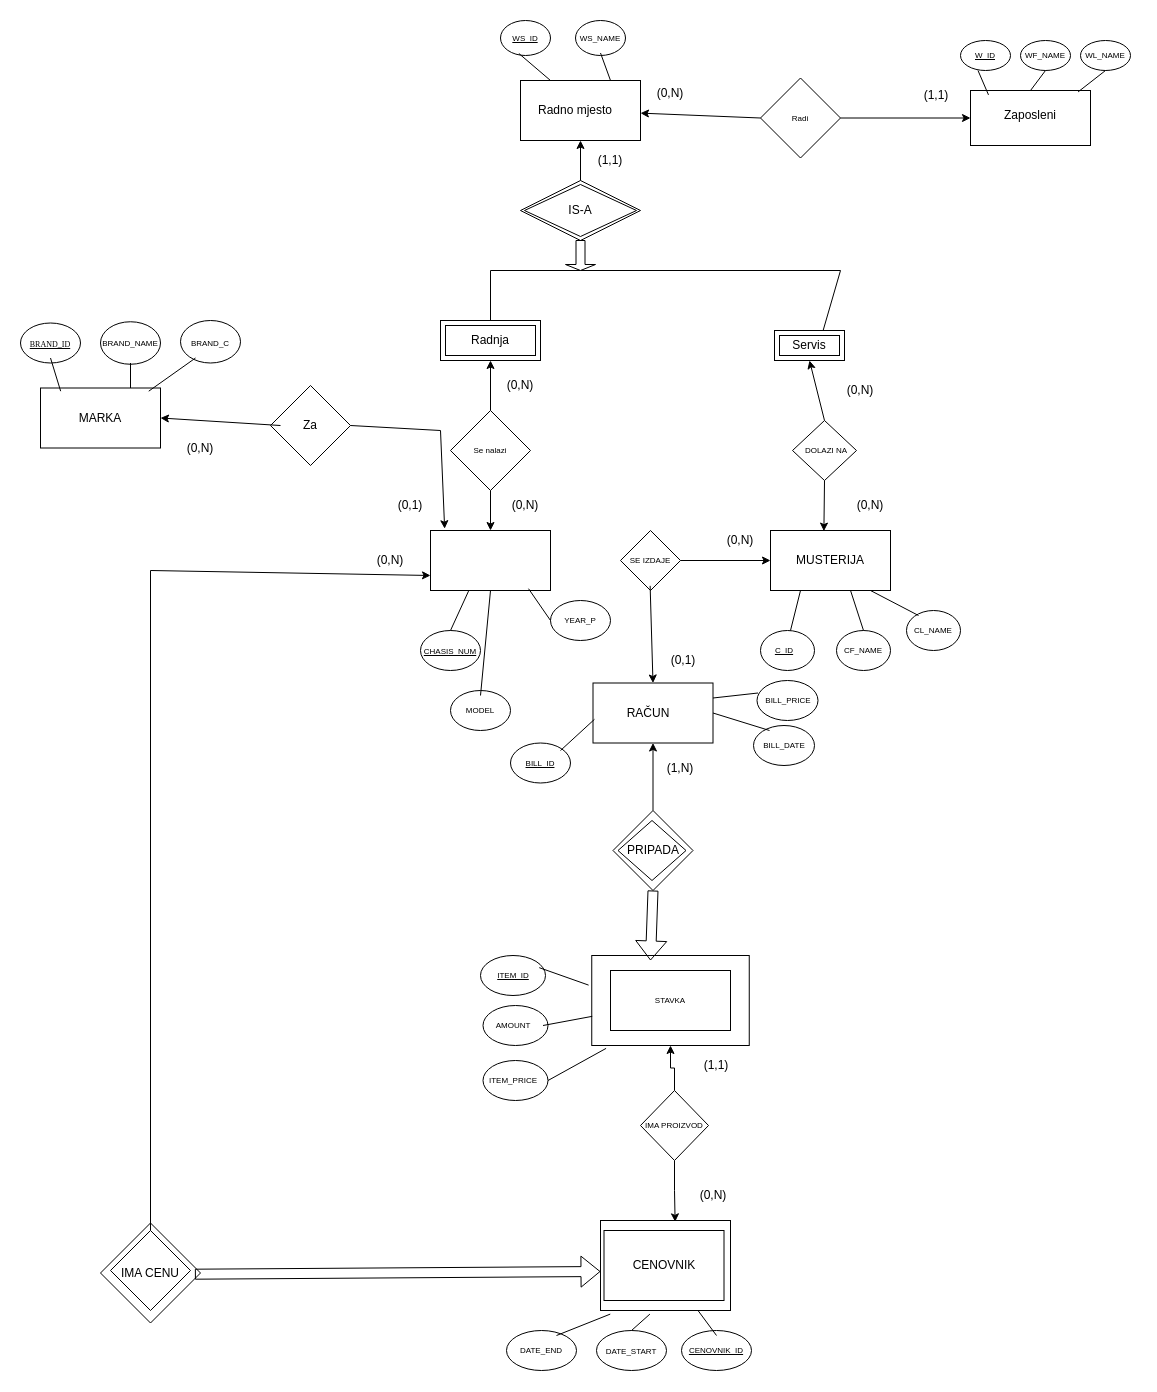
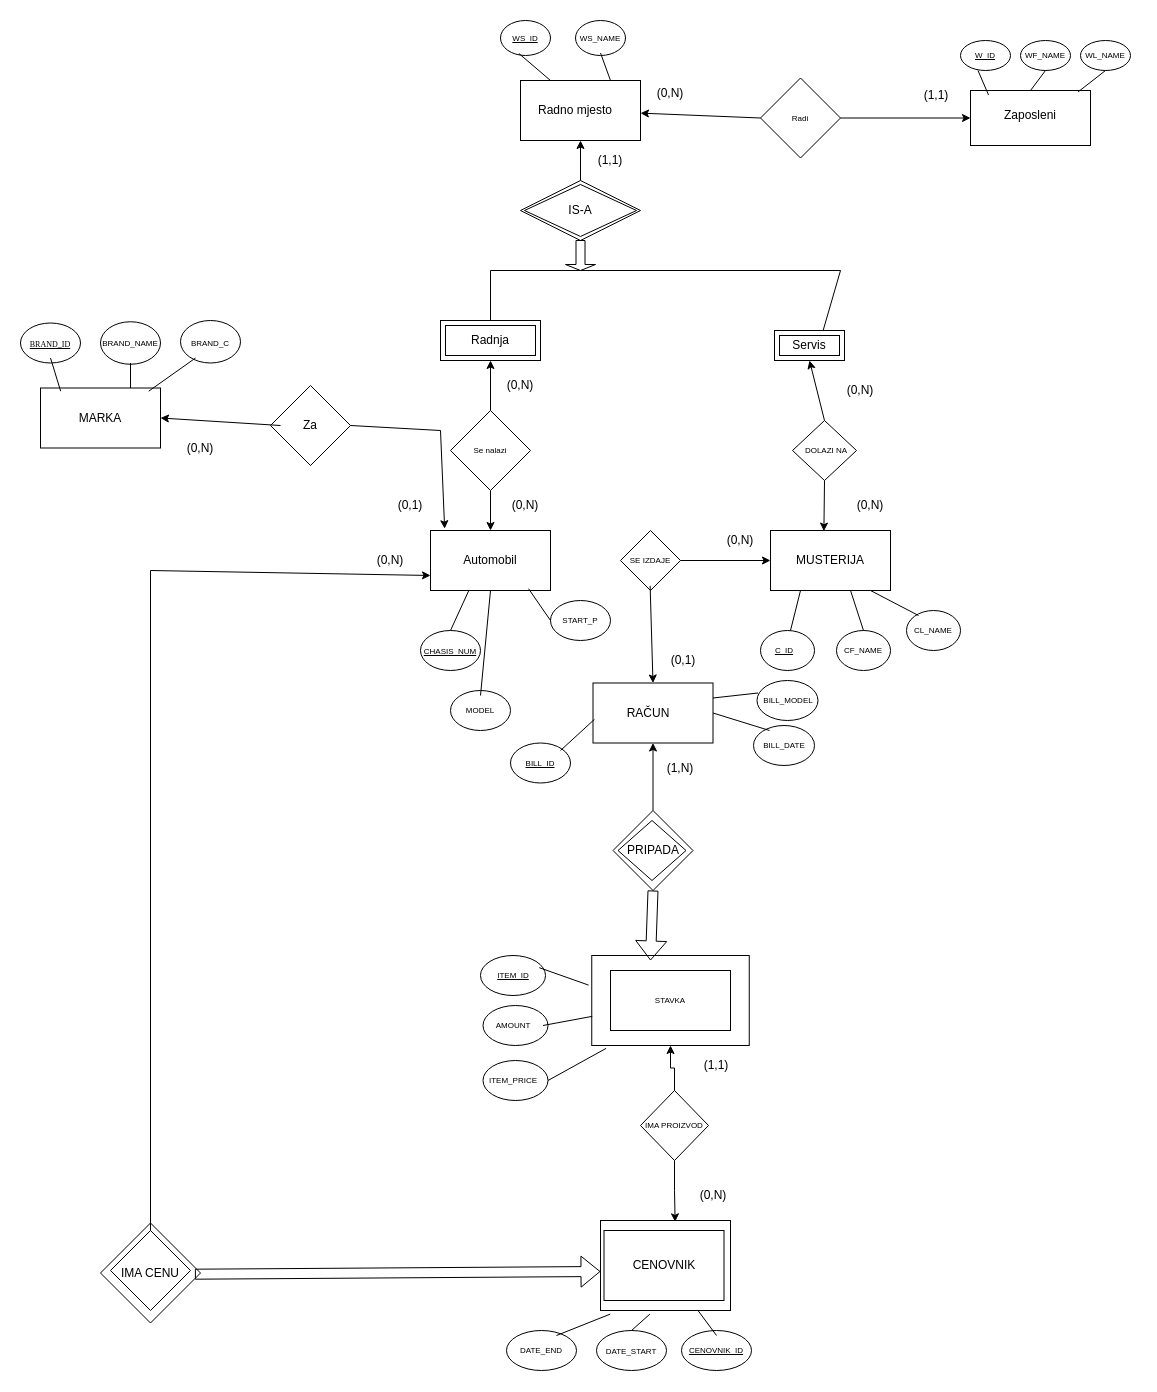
none -> (491, 561)
(581, 621) -> (581, 621)
(789, 701) -> (789, 701)
